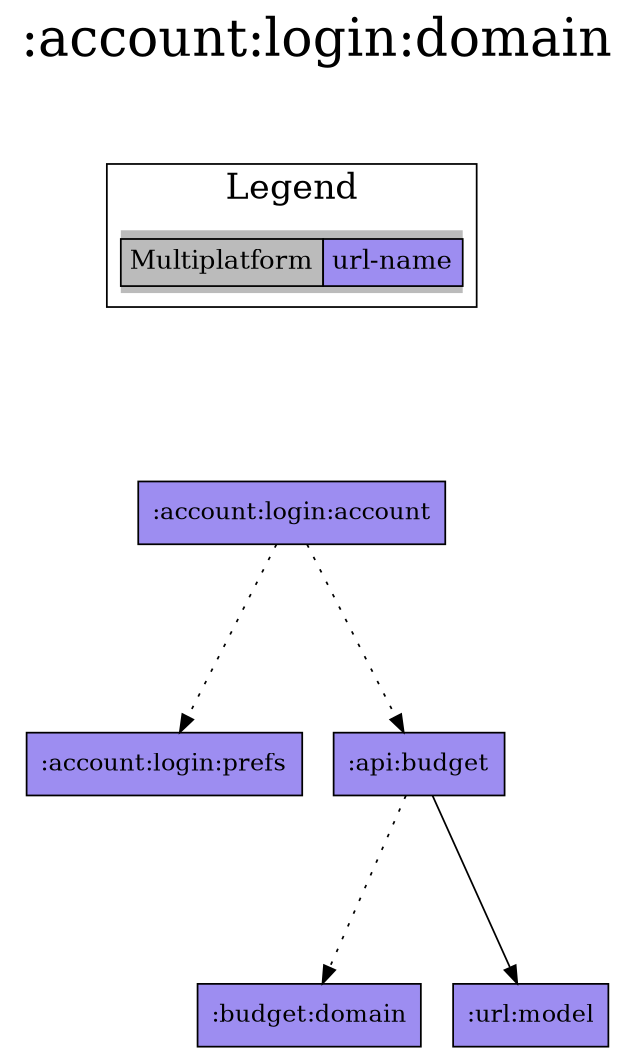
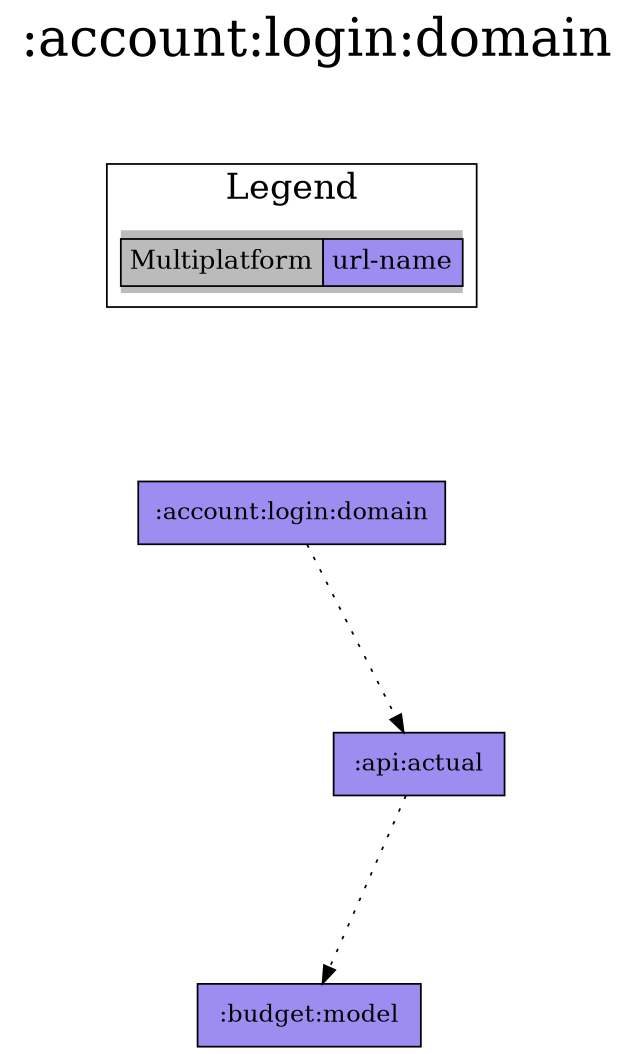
(292, 513) -> (292, 513)
(164, 764) -> none
(419, 764) -> (419, 764)
(309, 1015) -> (309, 1015)
(531, 1015) -> none
